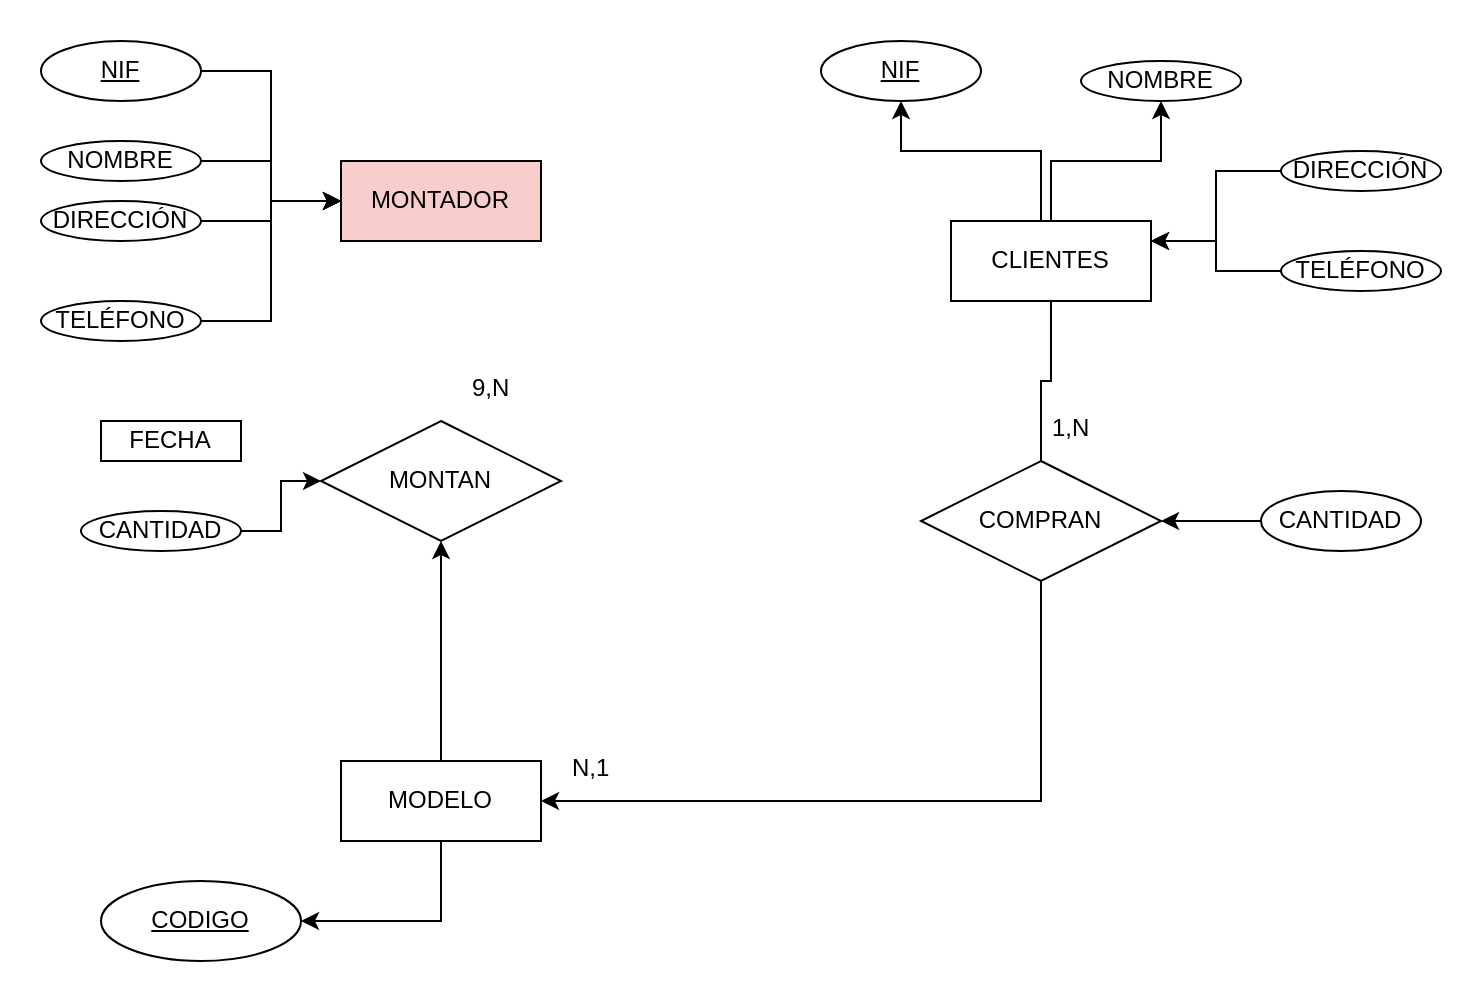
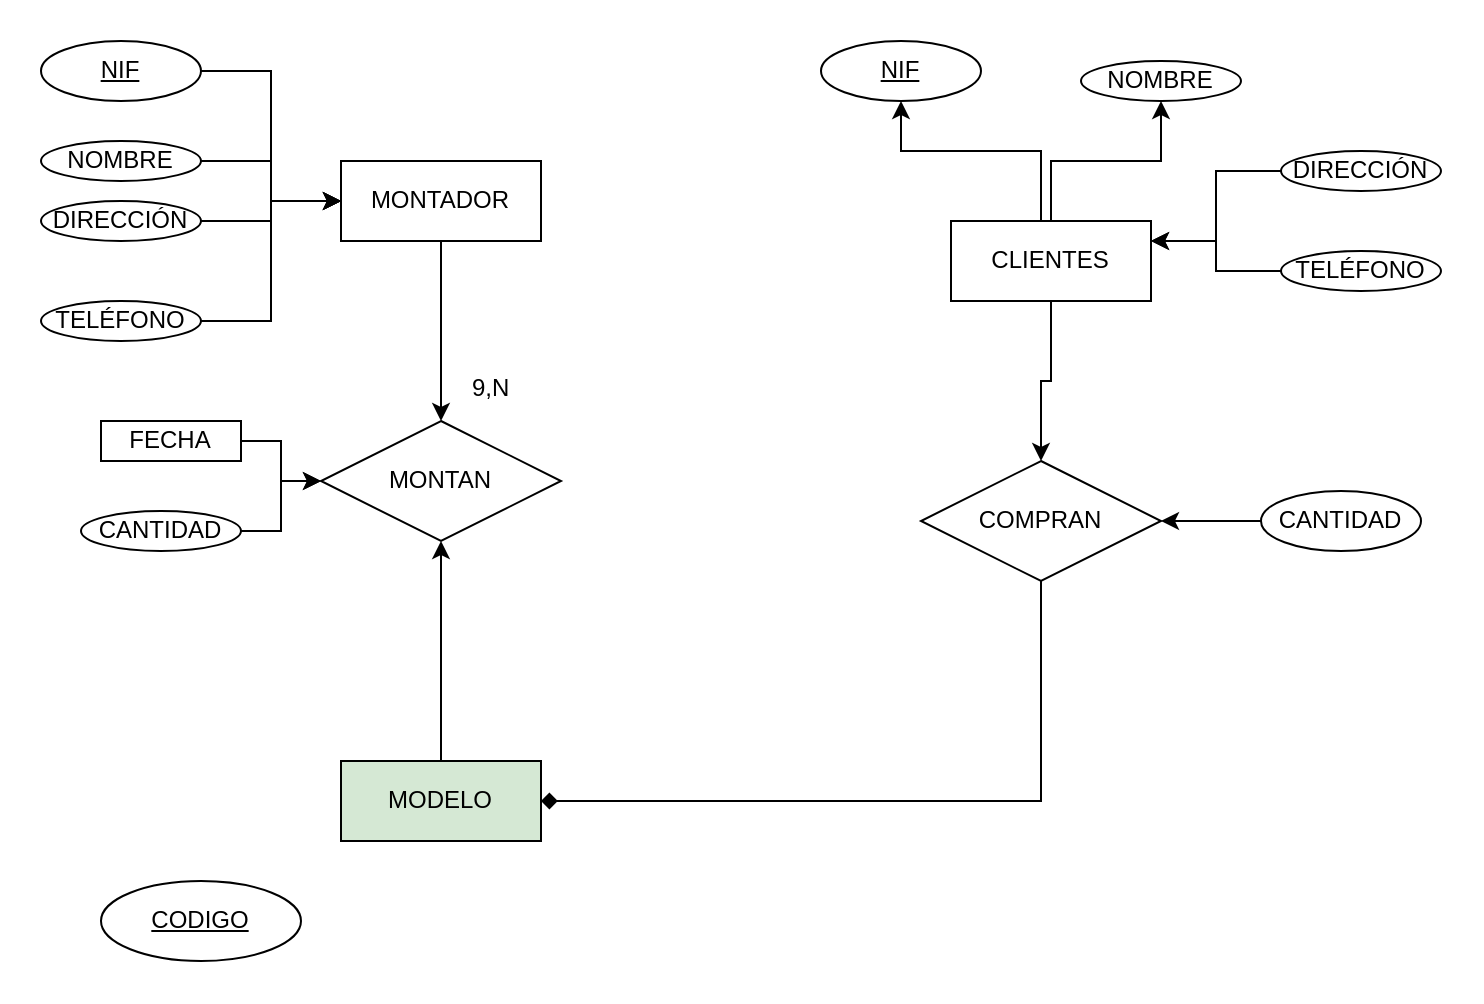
(441, 201) -> (441, 201)
none -> (441, 324)
(1081, 431) -> none
none -> (279, 441)
(1041, 451) -> (1041, 446)
(601, 771) -> none
(441, 801) -> (441, 801)
(556, 801) -> (557, 801)
(418, 921) -> none
